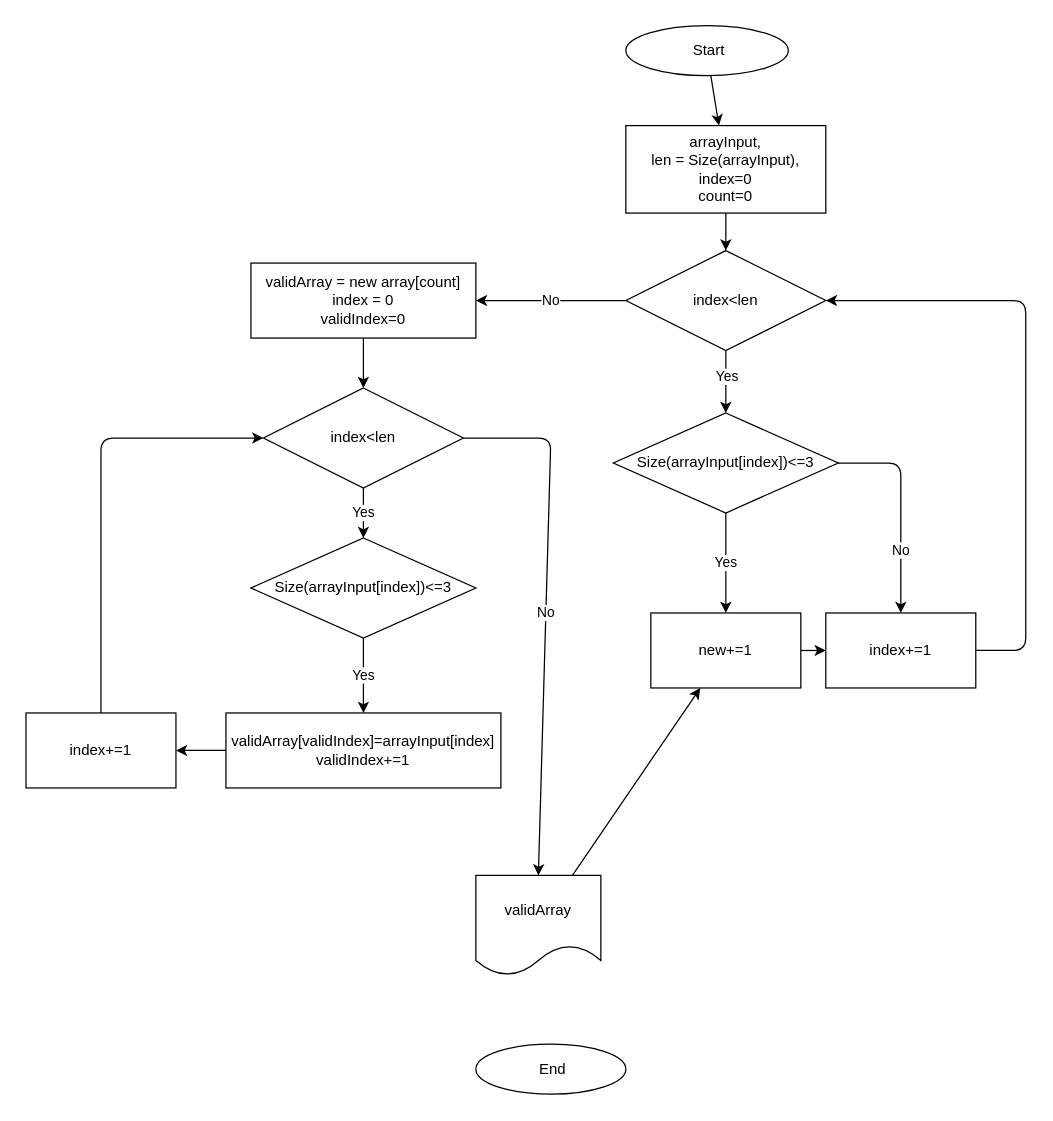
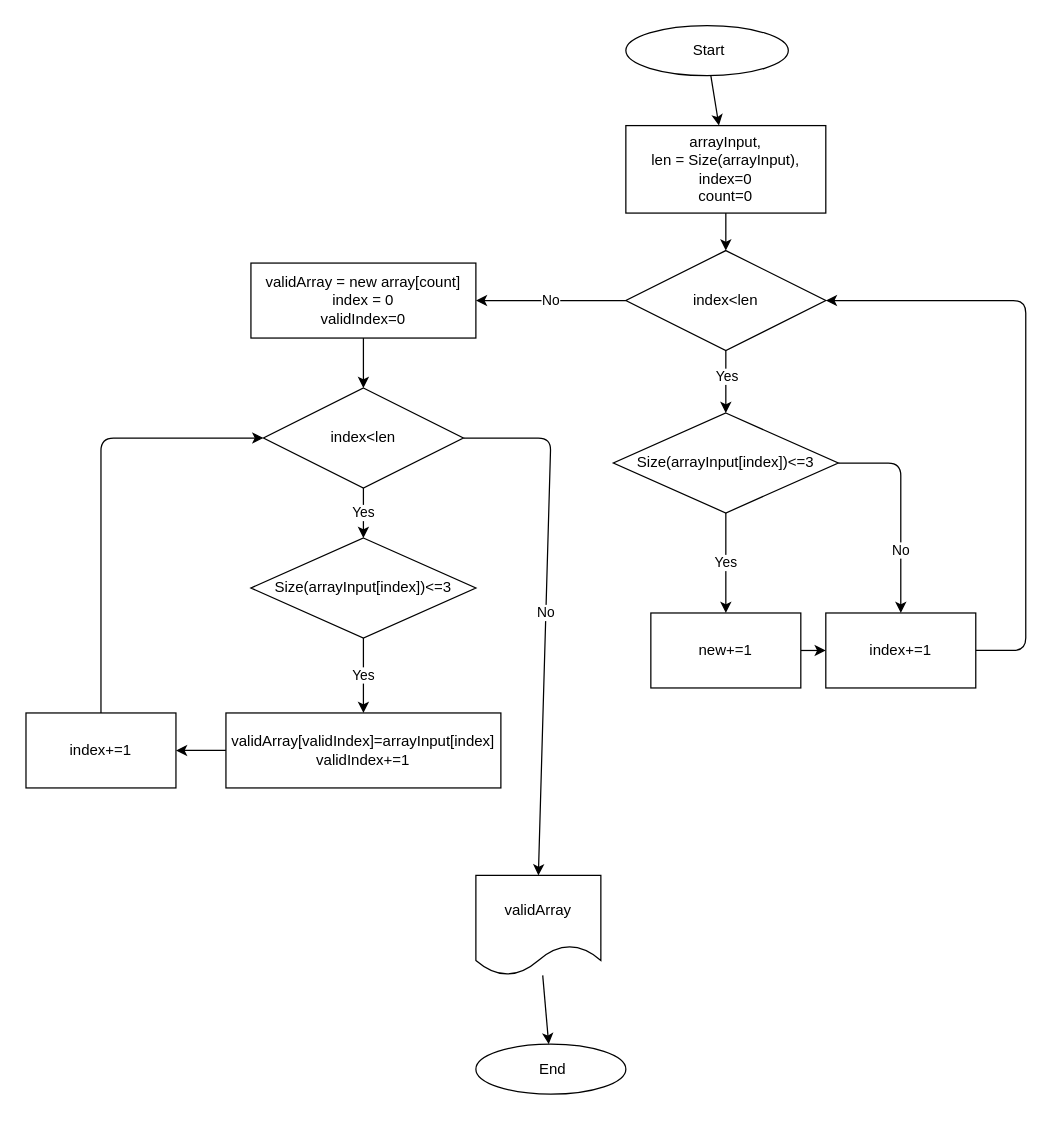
(634, 785) -> (545, 1006)
